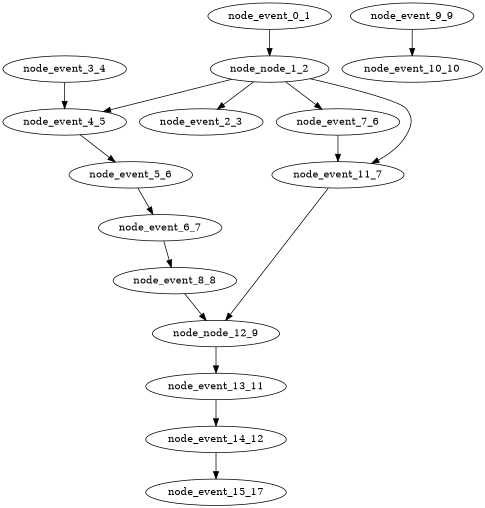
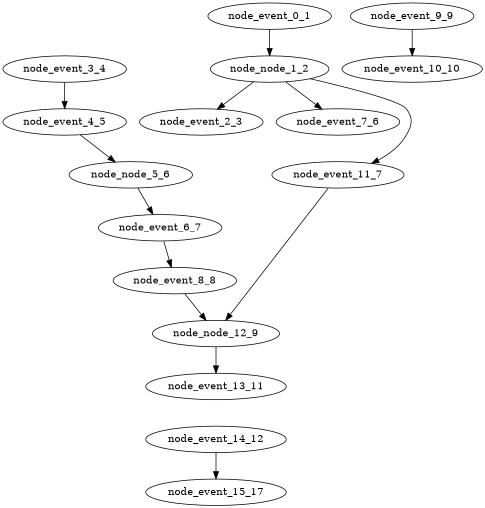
(171, 94) -> none
(338, 145) -> none
(131, 175) -> (131, 175)
(216, 409) -> none
